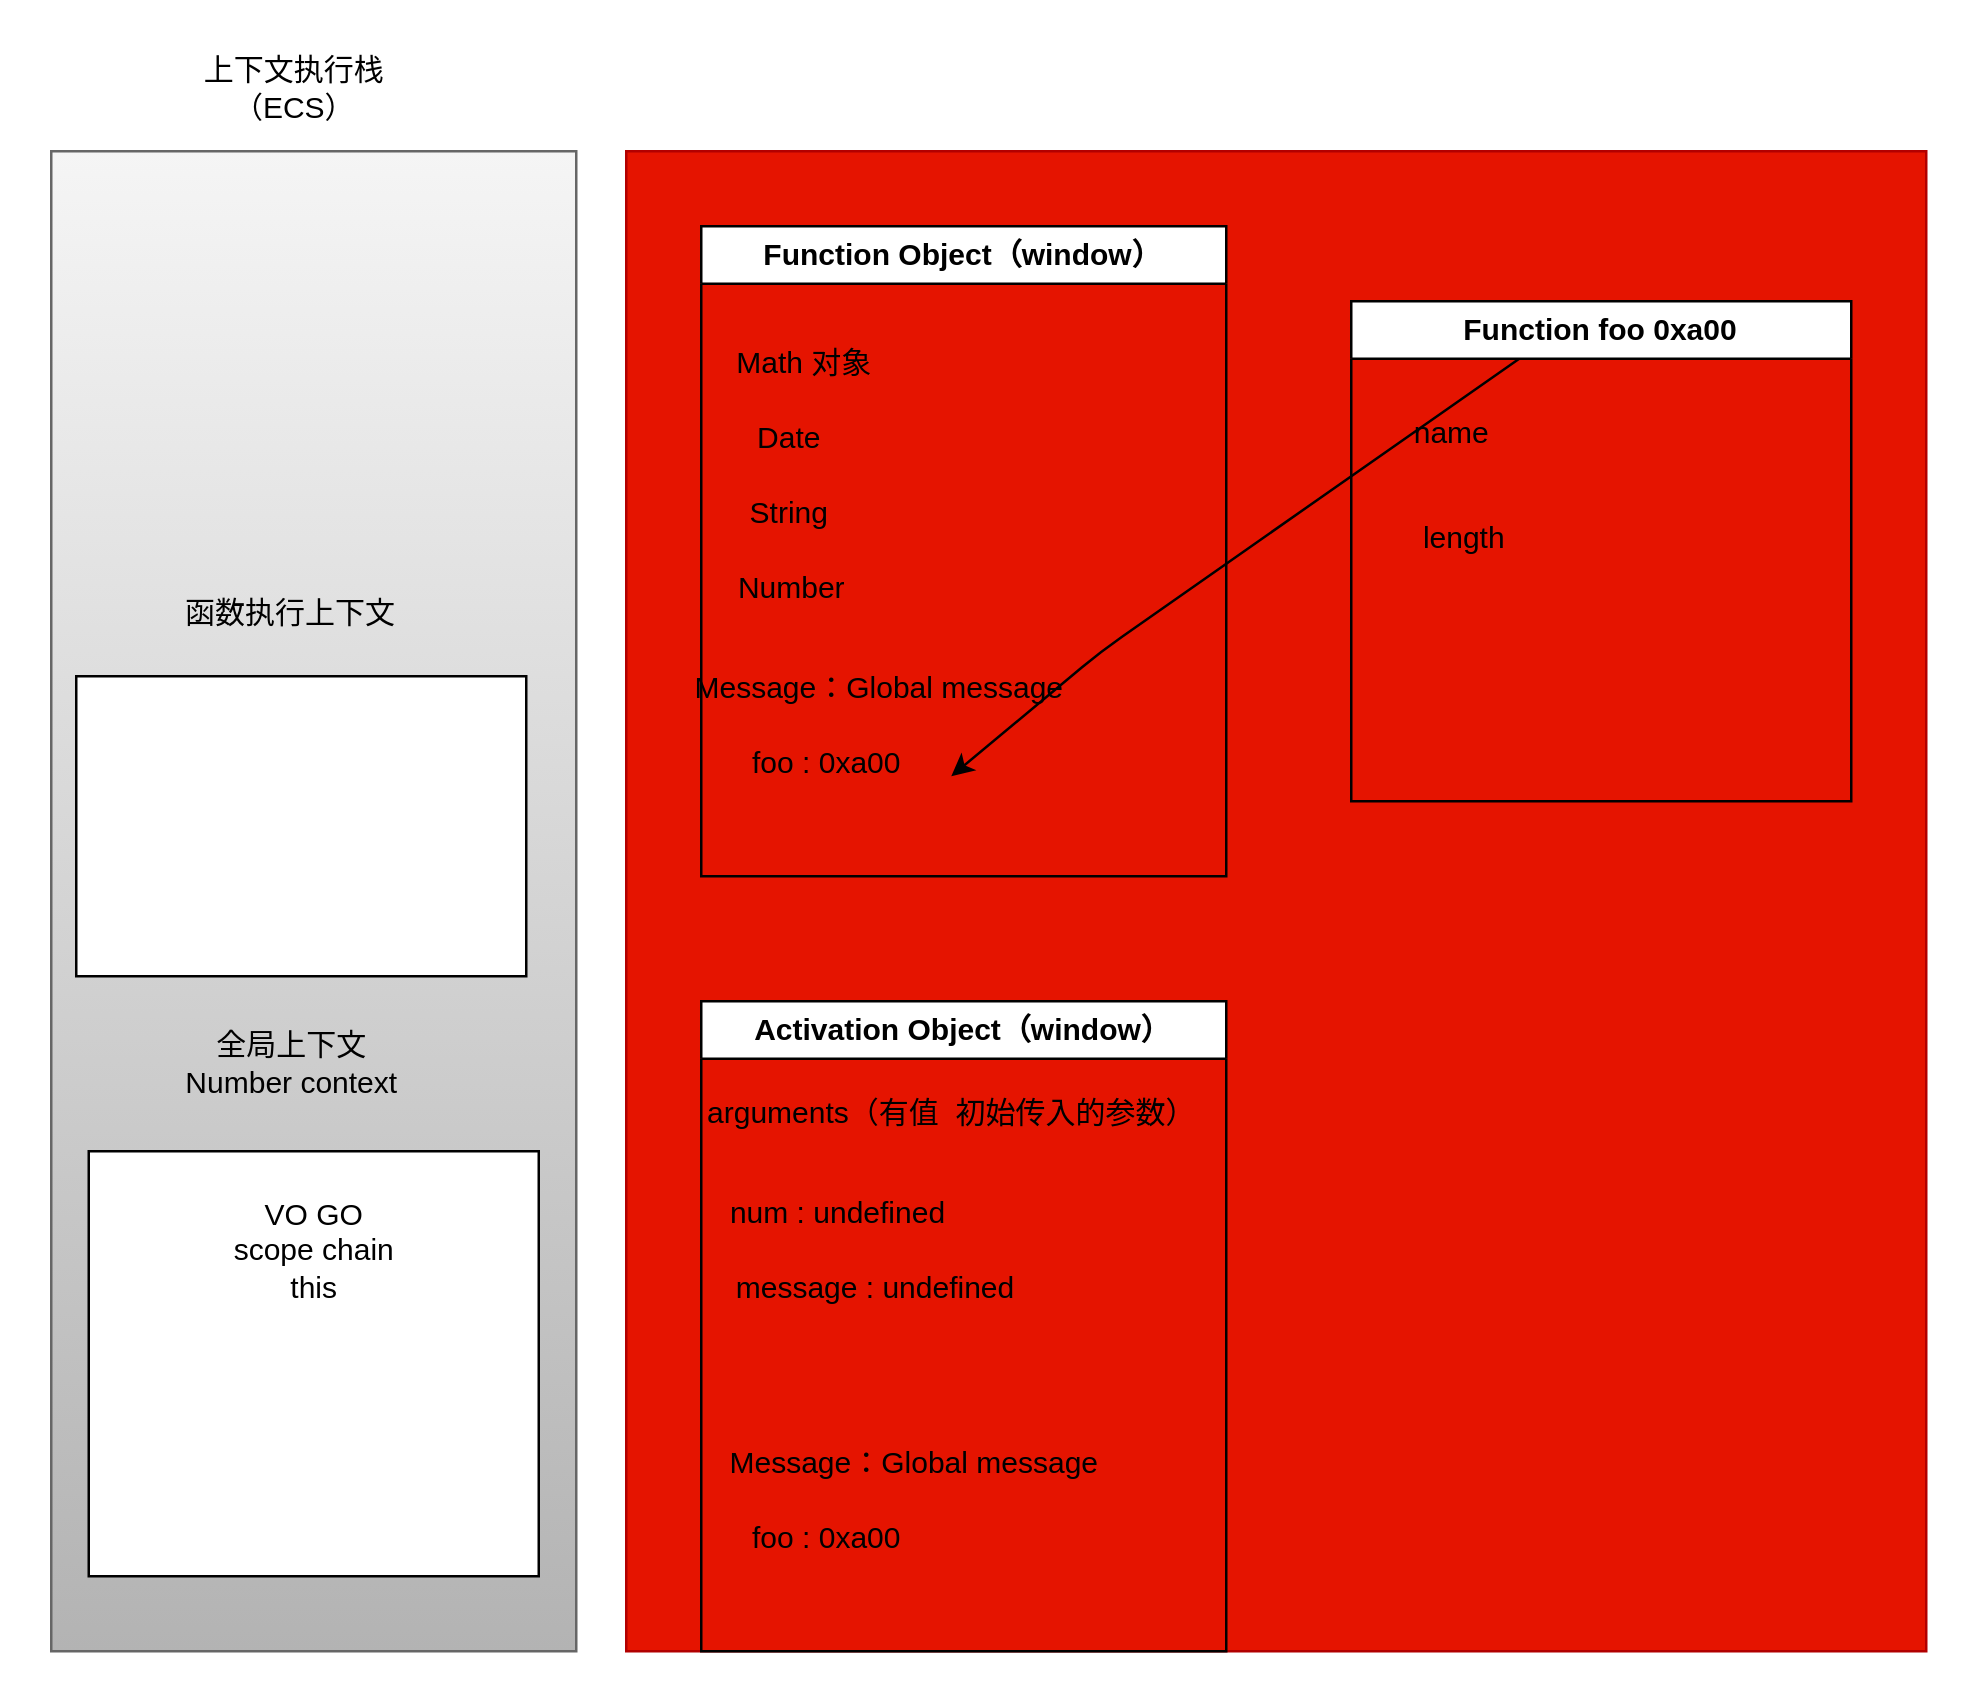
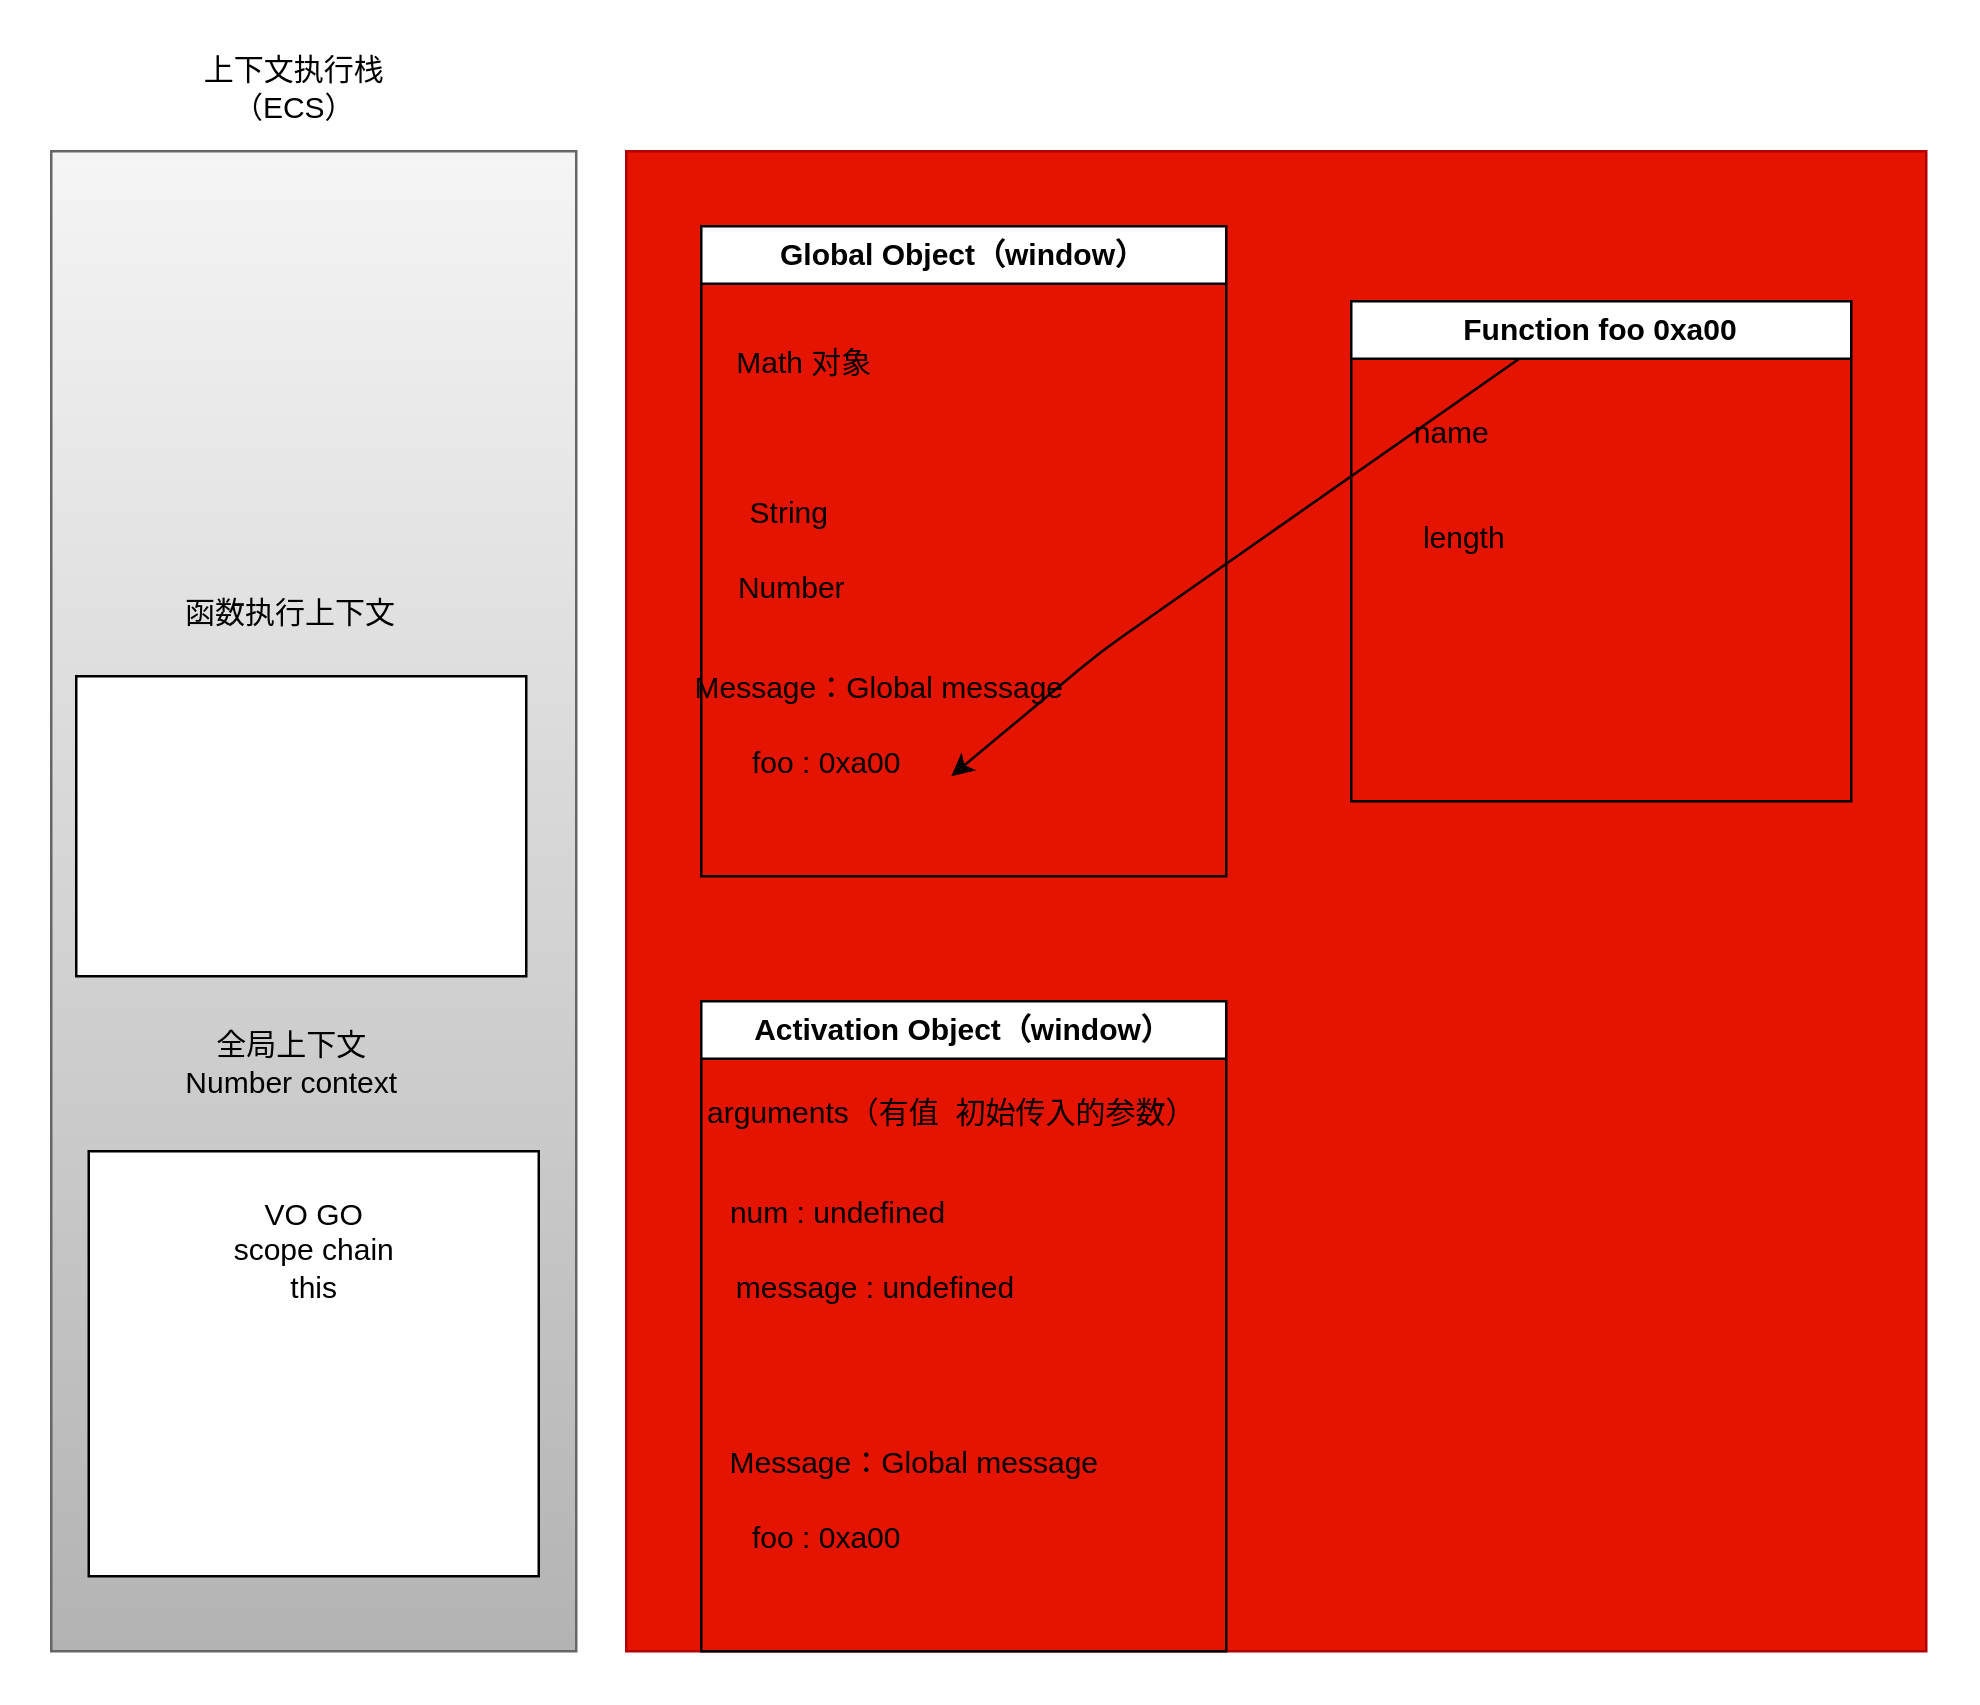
(964, 256) -> (964, 256)
(789, 439) -> none
